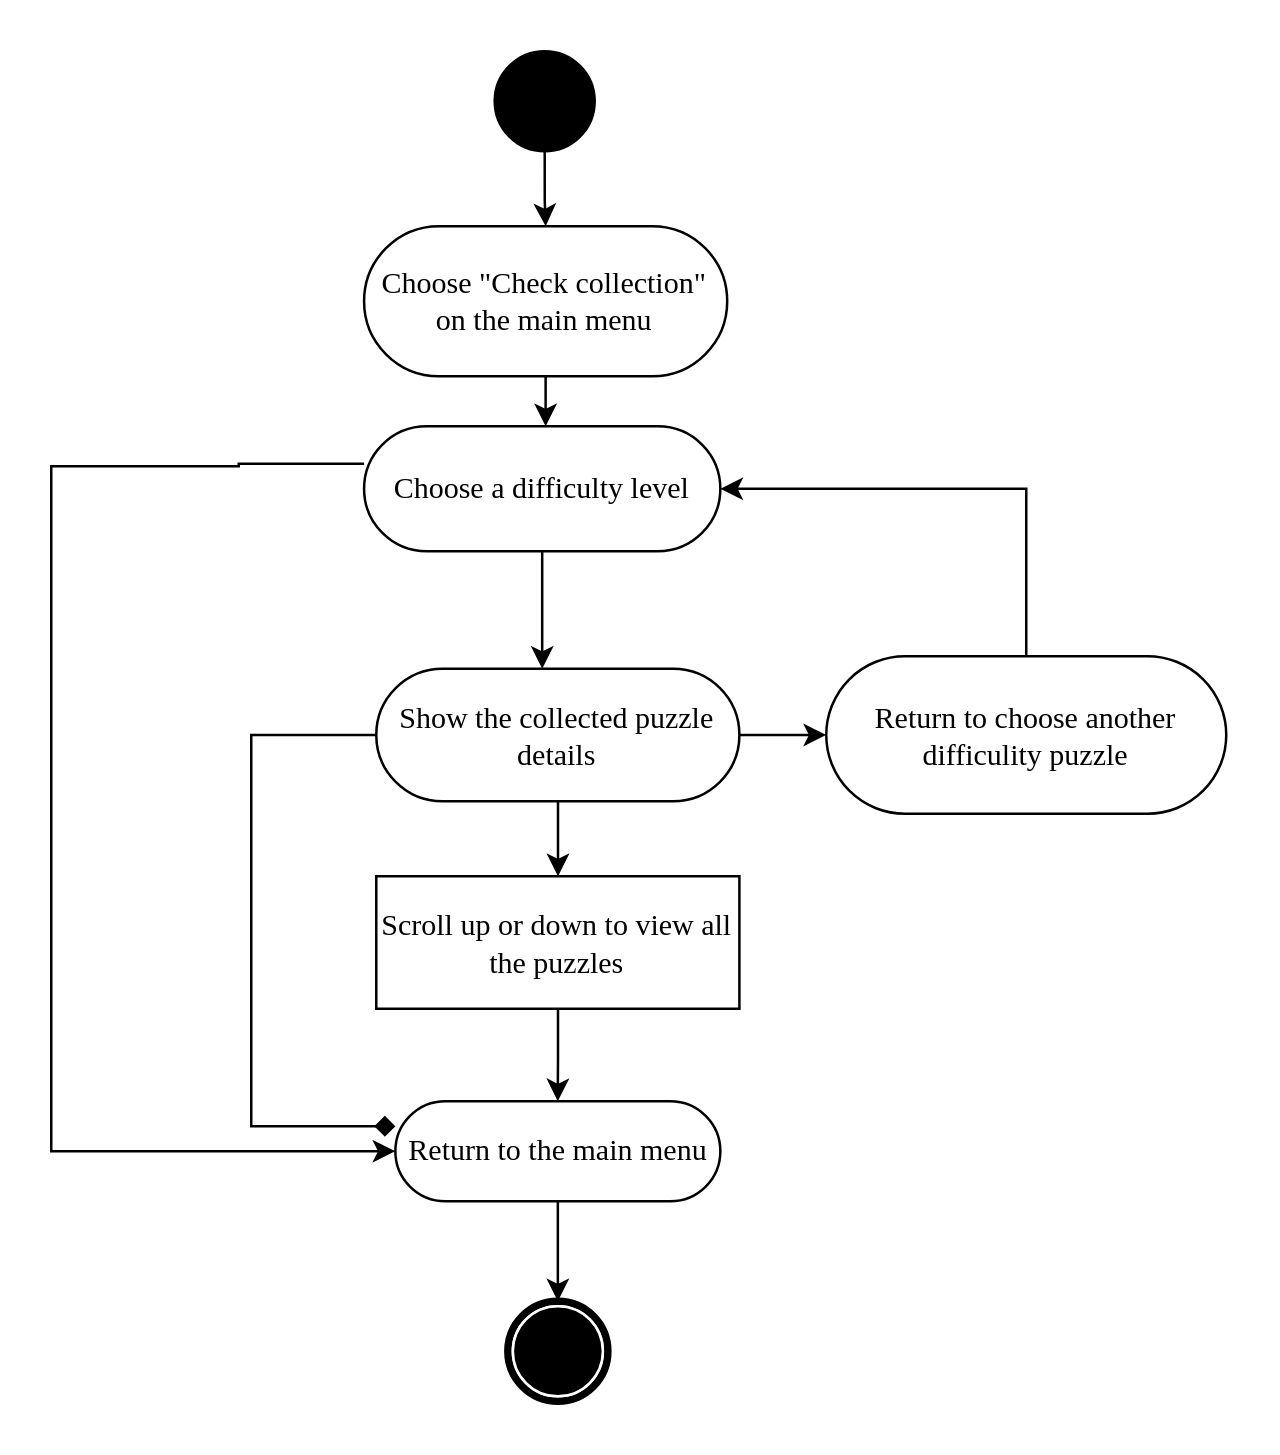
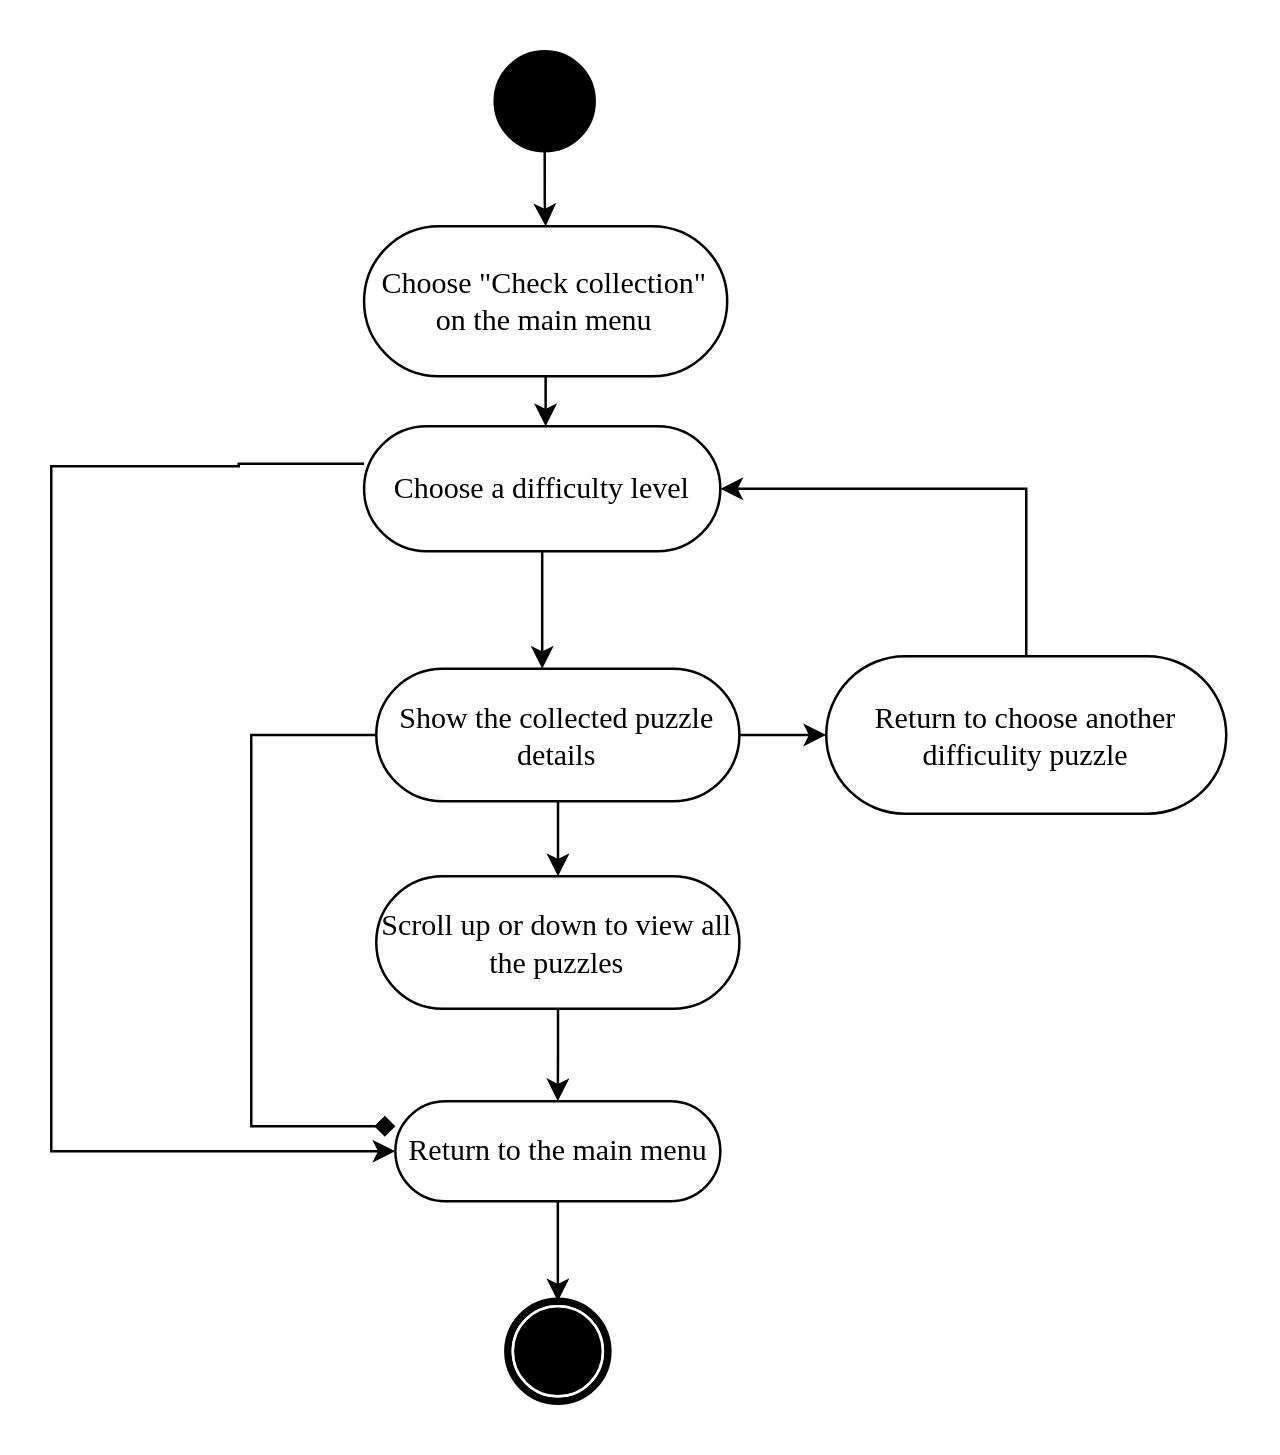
(558, 943) -> (558, 943)
